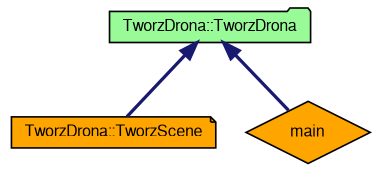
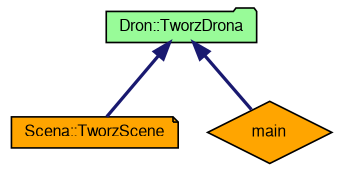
(210, 27) -> (181, 27)
(114, 132) -> (95, 132)
